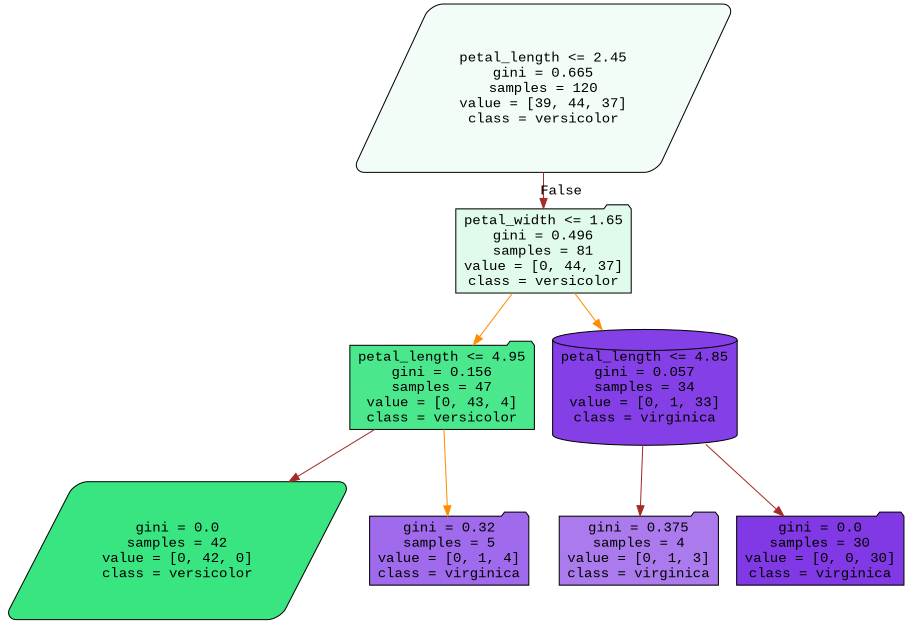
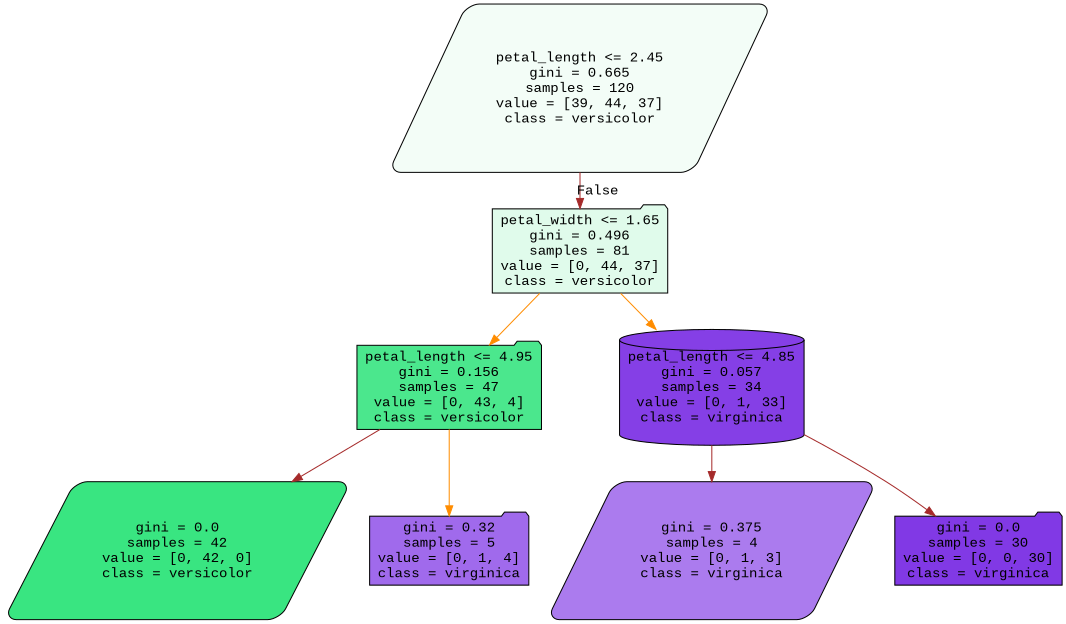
(639, 551) -> (712, 551)
